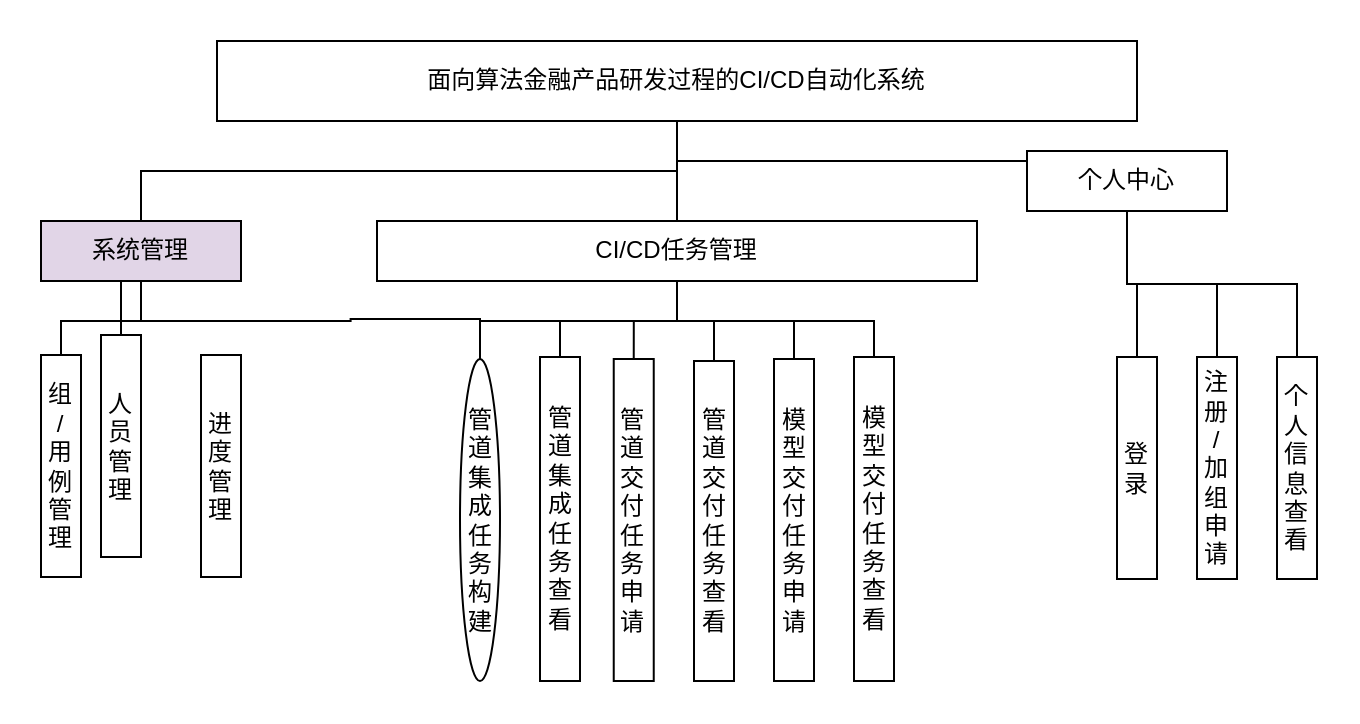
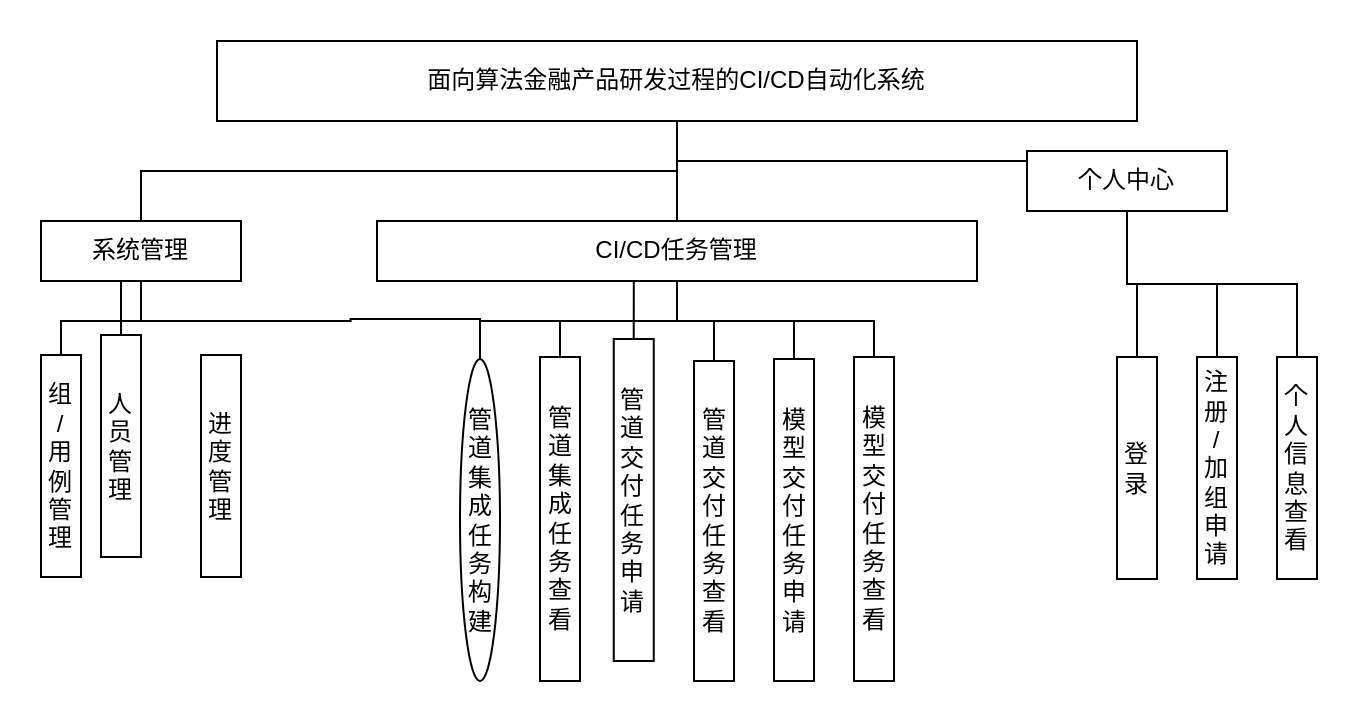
(141, 251) -> (141, 251)
(634, 520) -> (634, 500)
